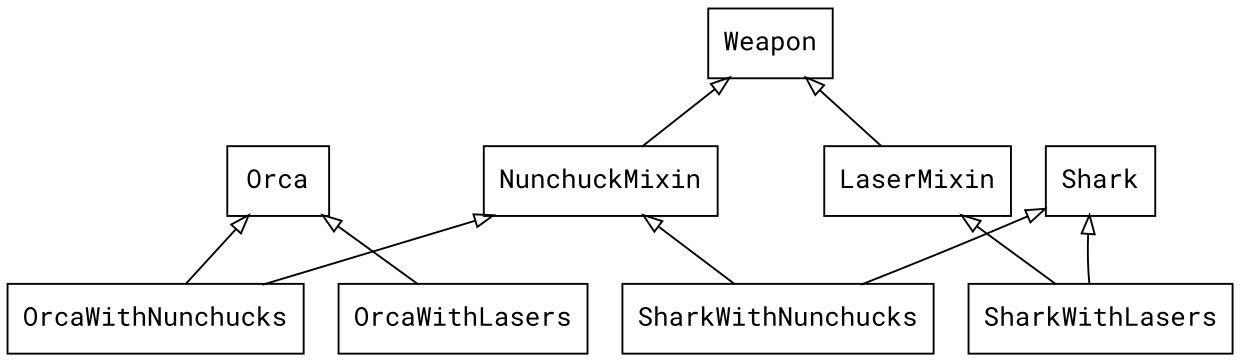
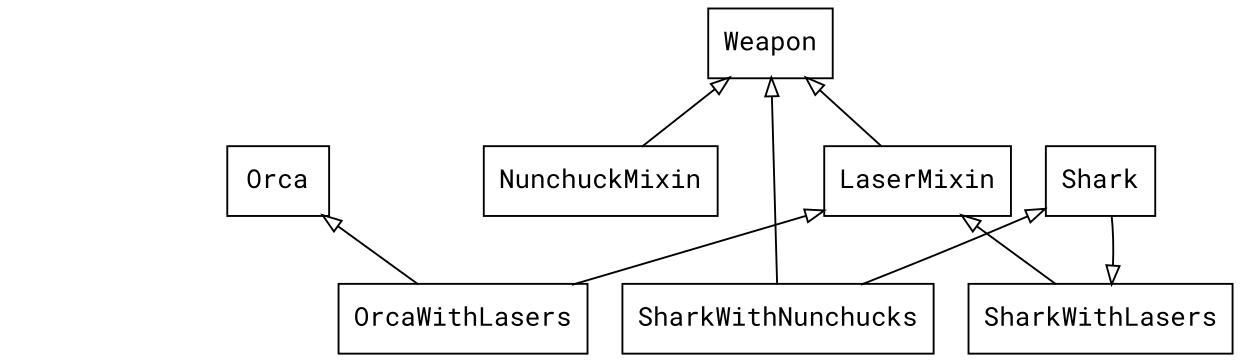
none -> (689, 250)
(697, 256) -> (775, 191)
(1088, 259) -> (1113, 240)
(156, 319) -> none
